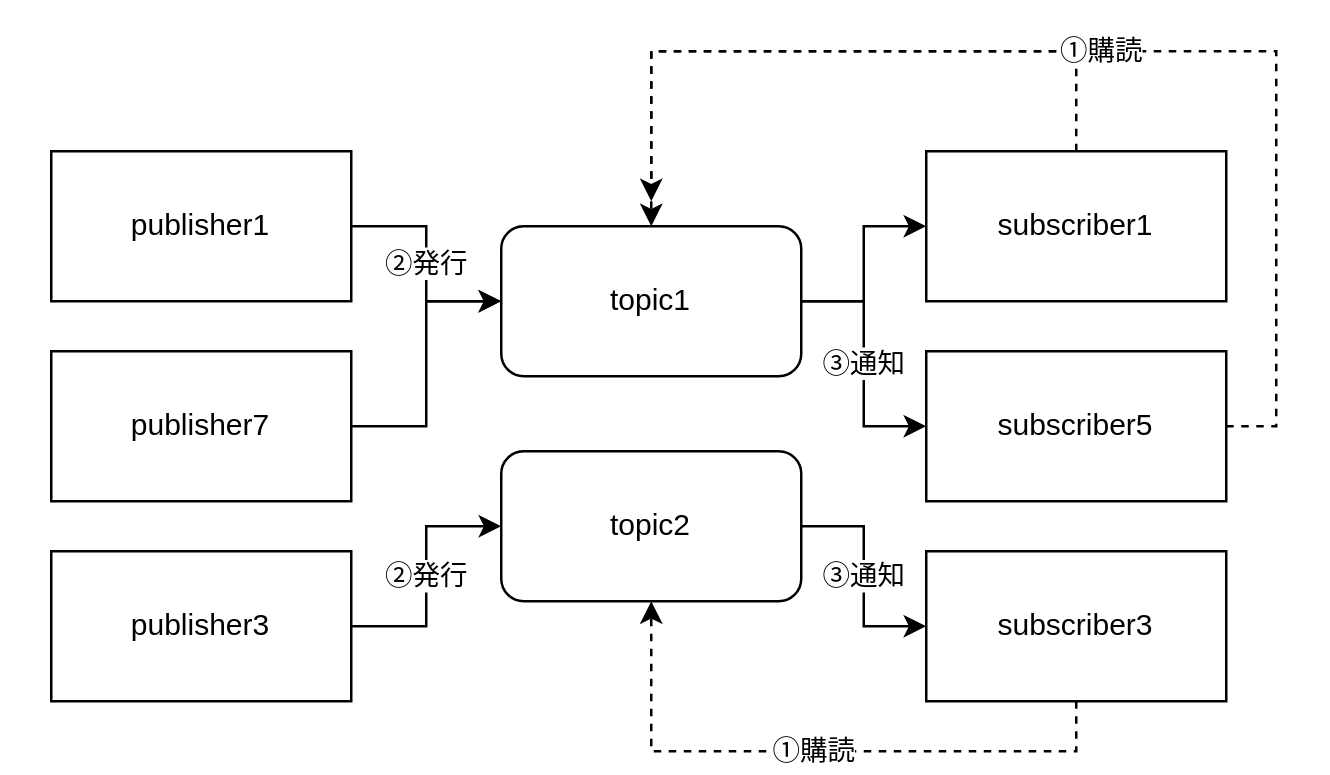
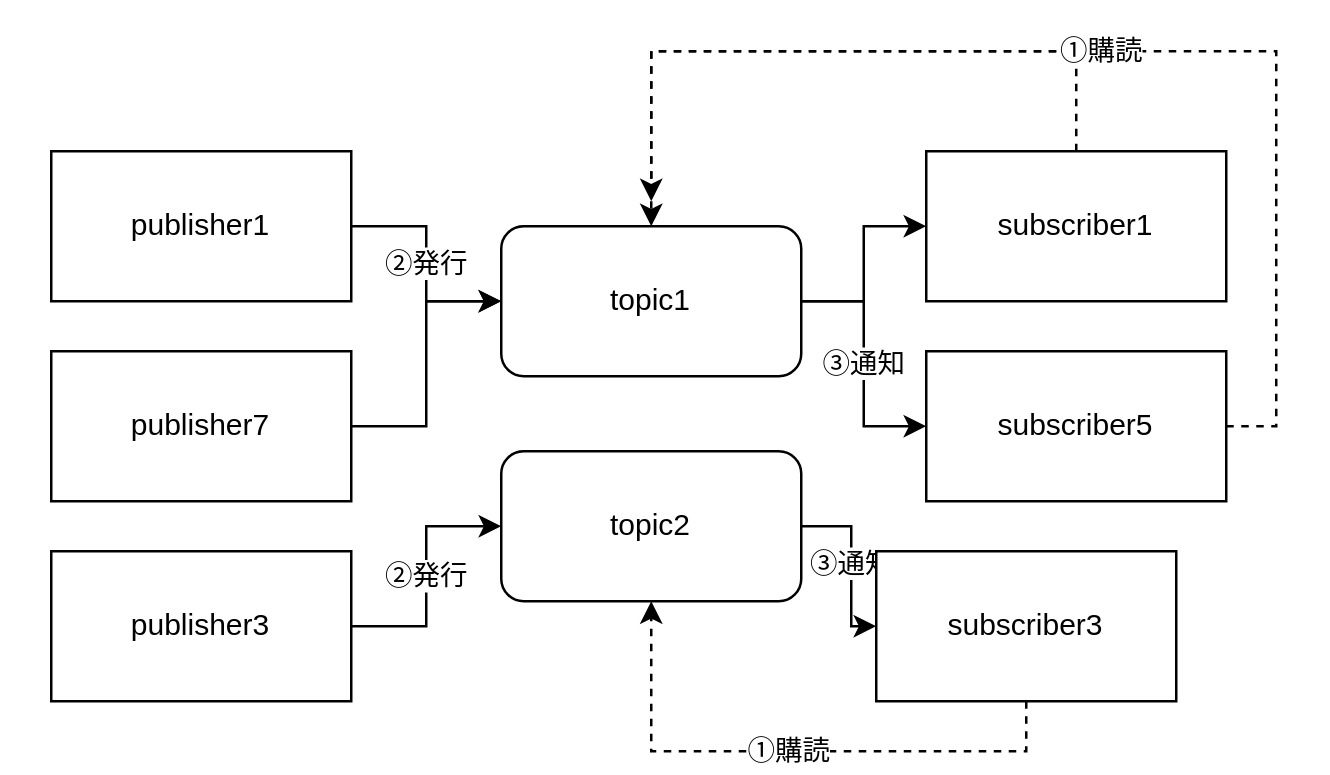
(1076, 626) -> (1026, 626)
